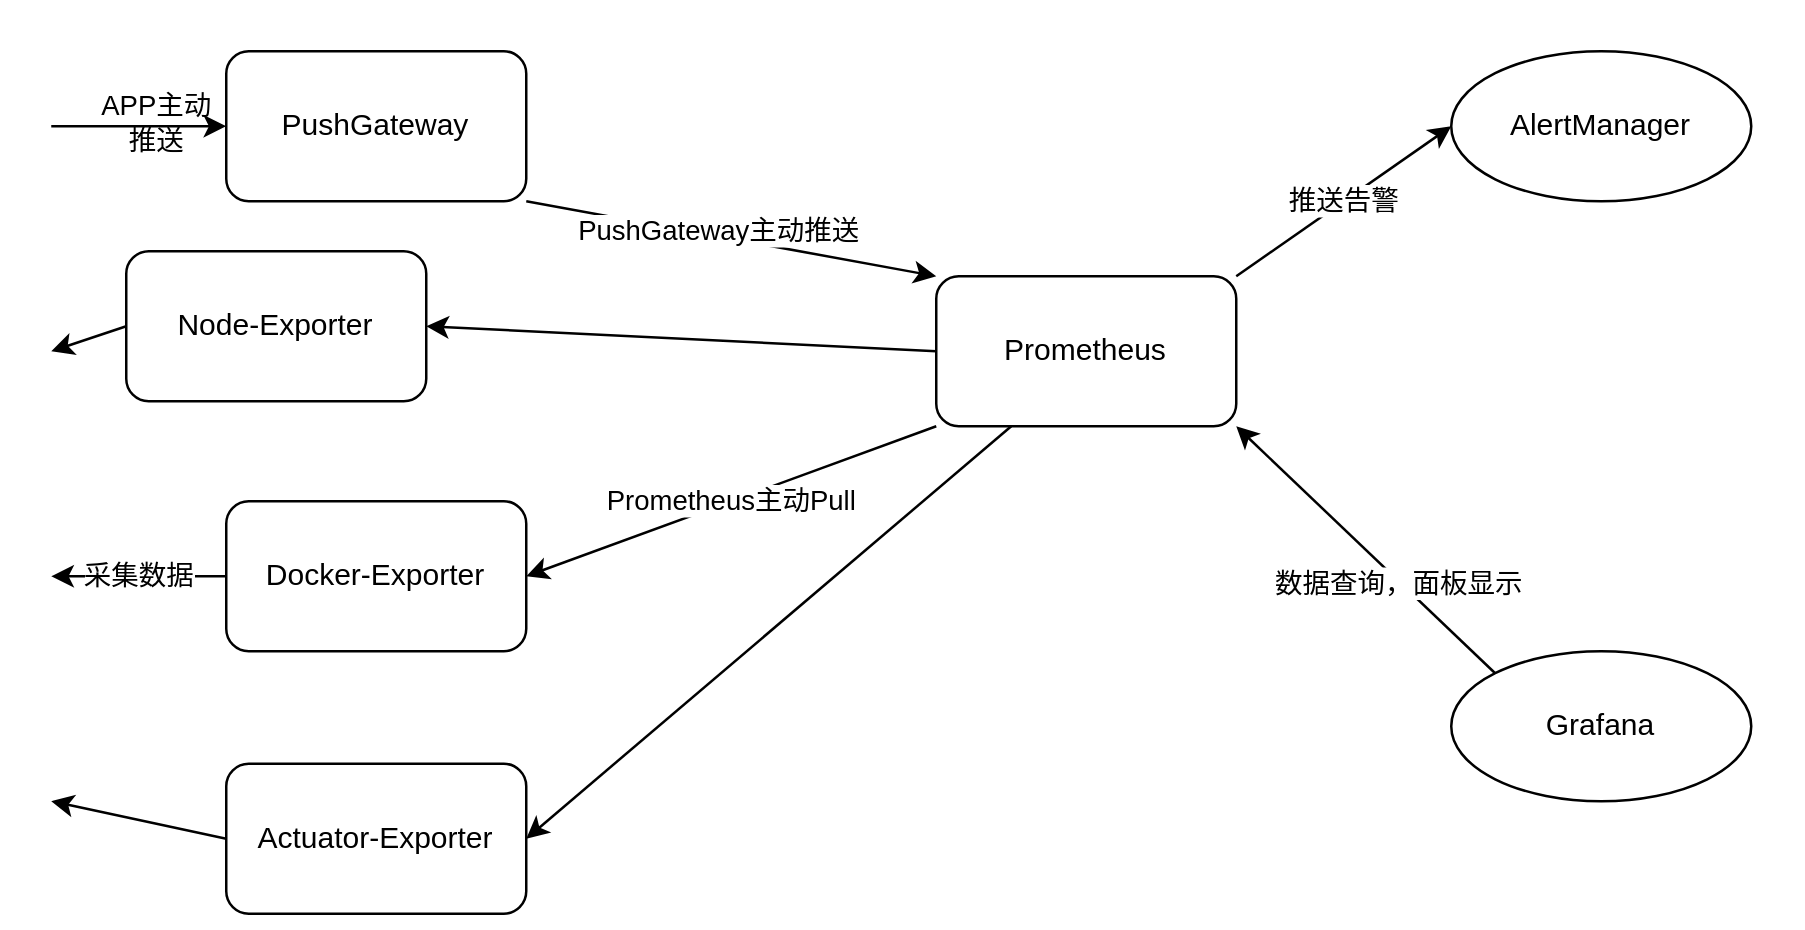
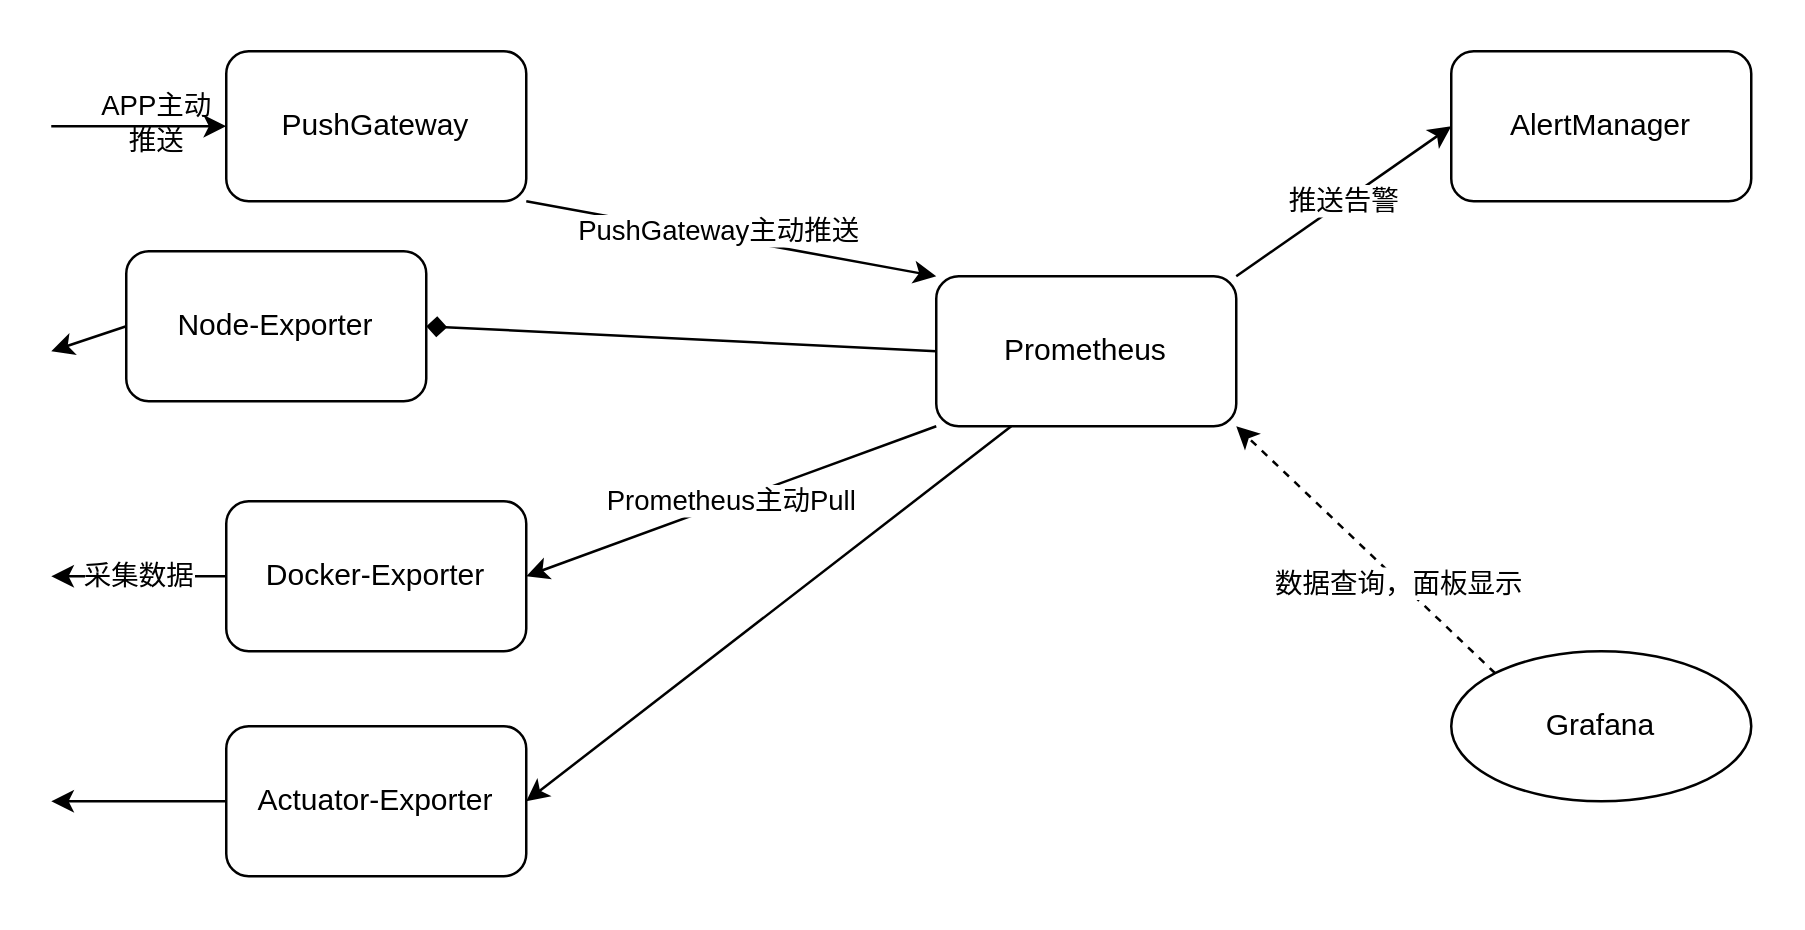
(1601, 126) -> (1601, 126)
(445, 327) -> (446, 327)
(1315, 502) -> (1315, 502)
(376, 839) -> (376, 801)
